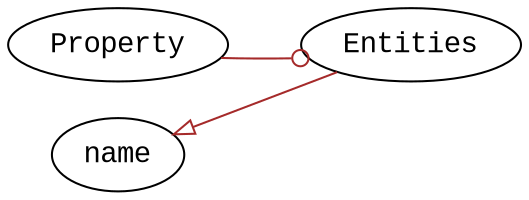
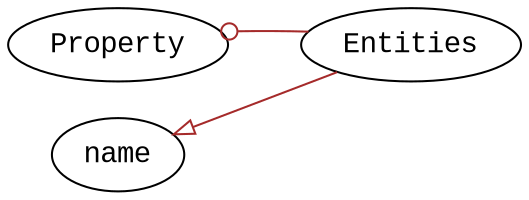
(256, 59) -> (273, 31)
